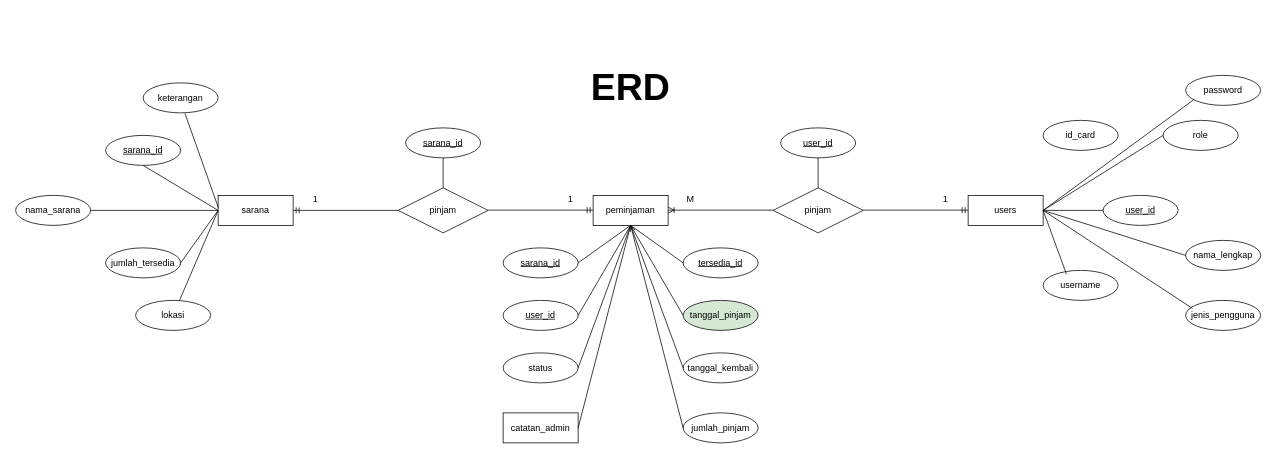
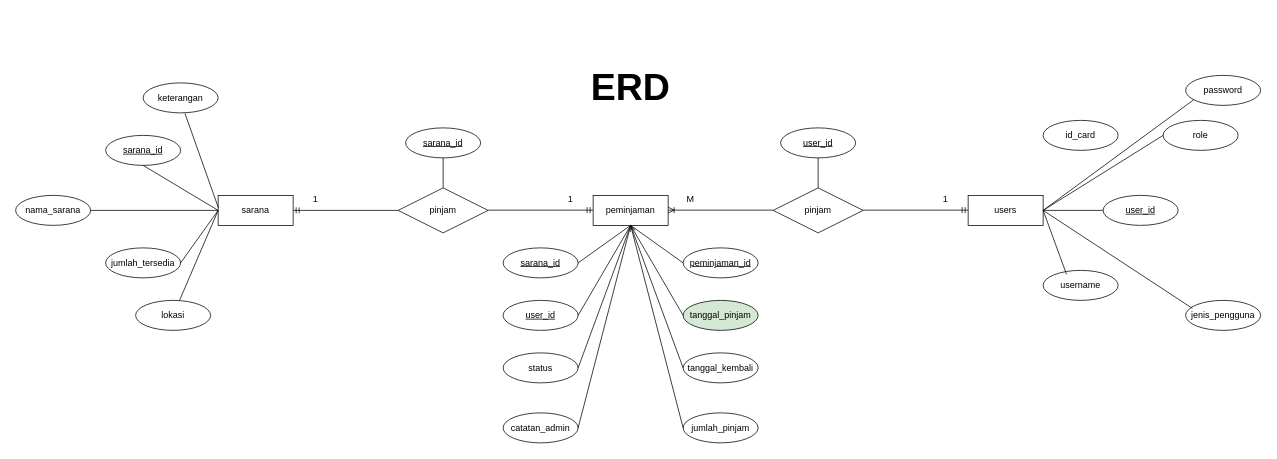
(1117, 234) -> none
(1223, 255) -> none
(720, 263) -> (720, 263)
(540, 428) -> (540, 428)
